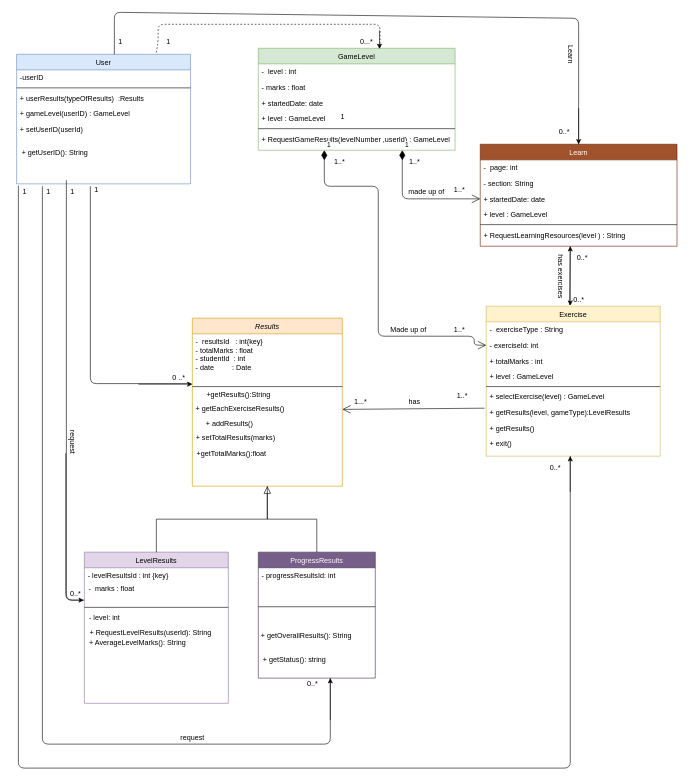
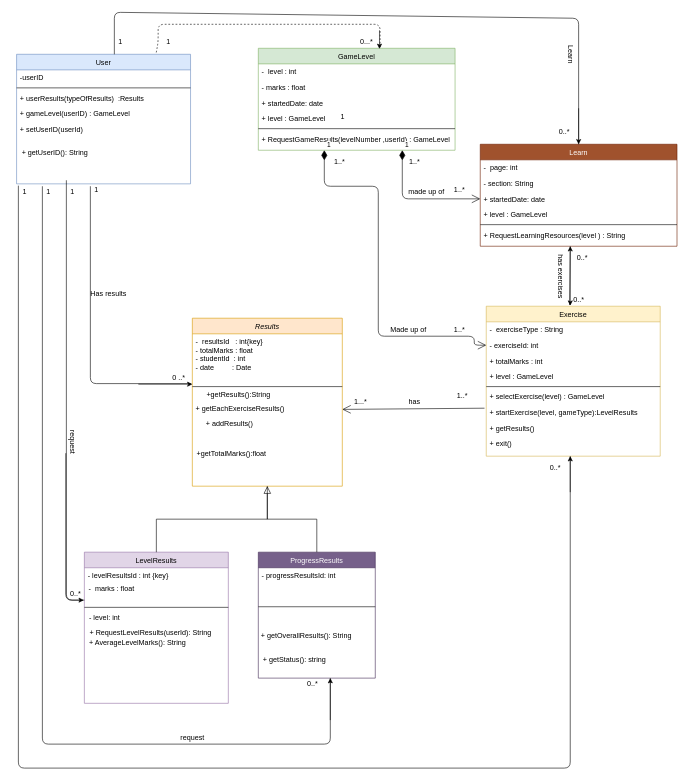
none -> (108, 294)
(566, 413) -> (572, 413)
(240, 438) -> none
